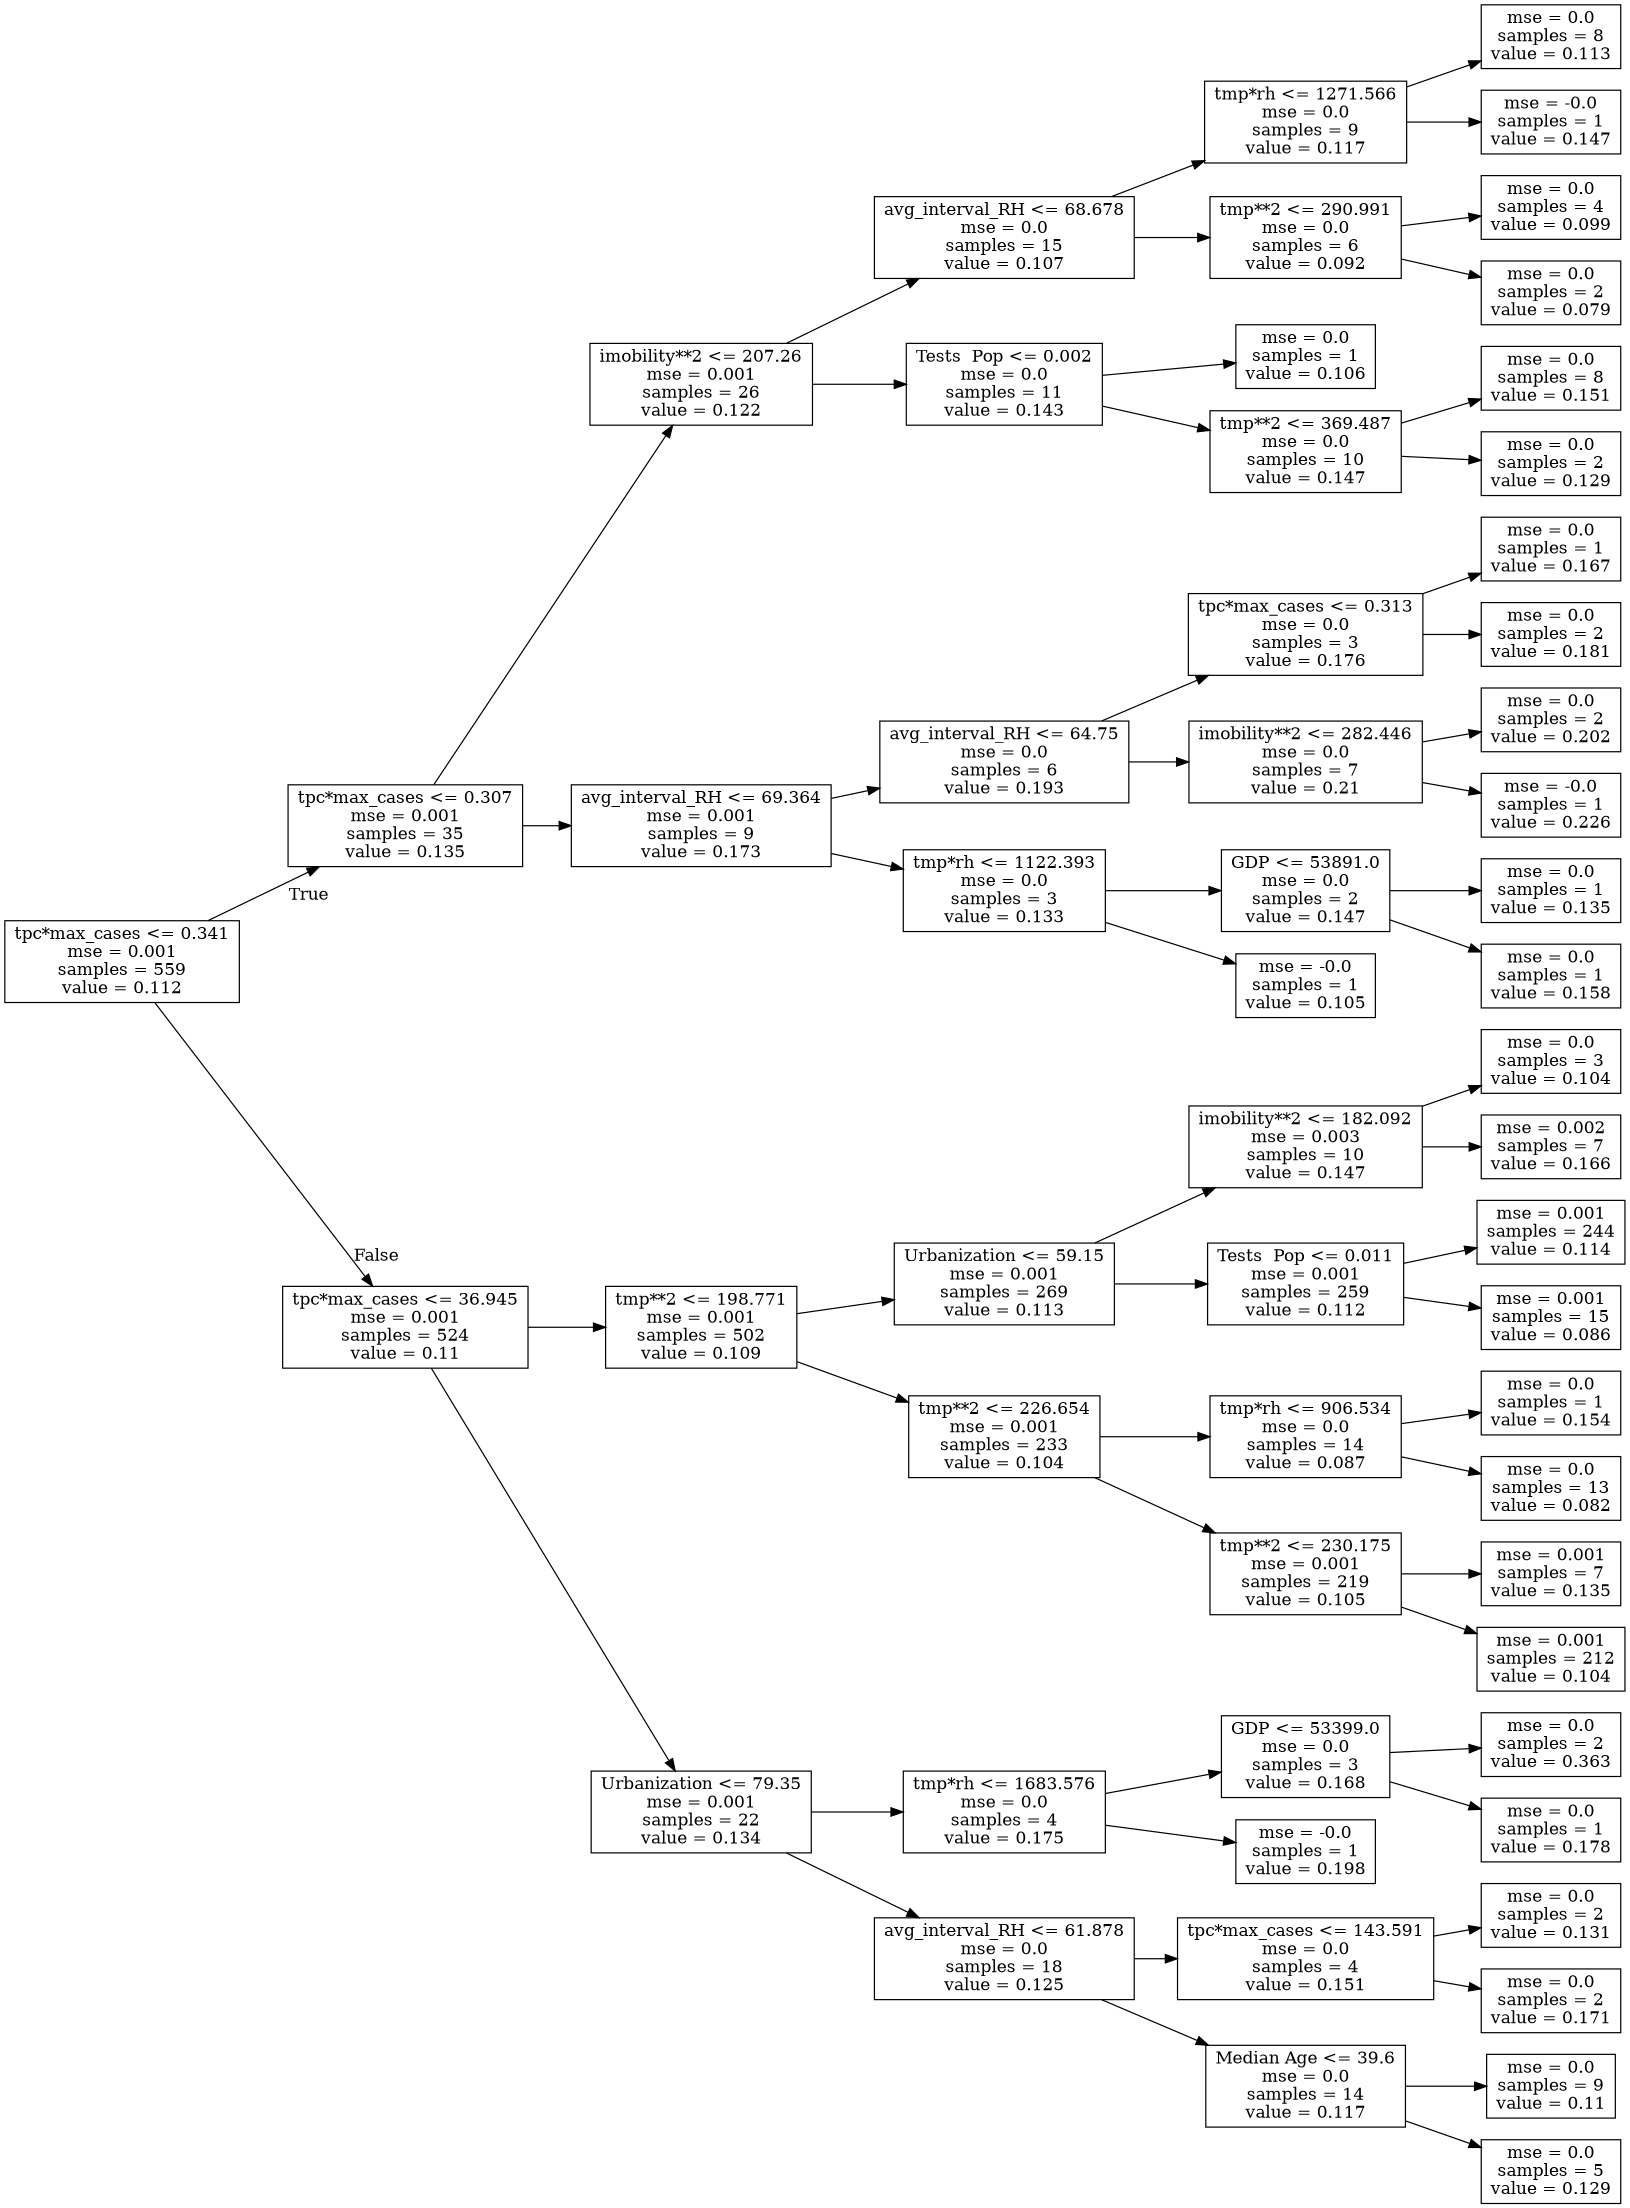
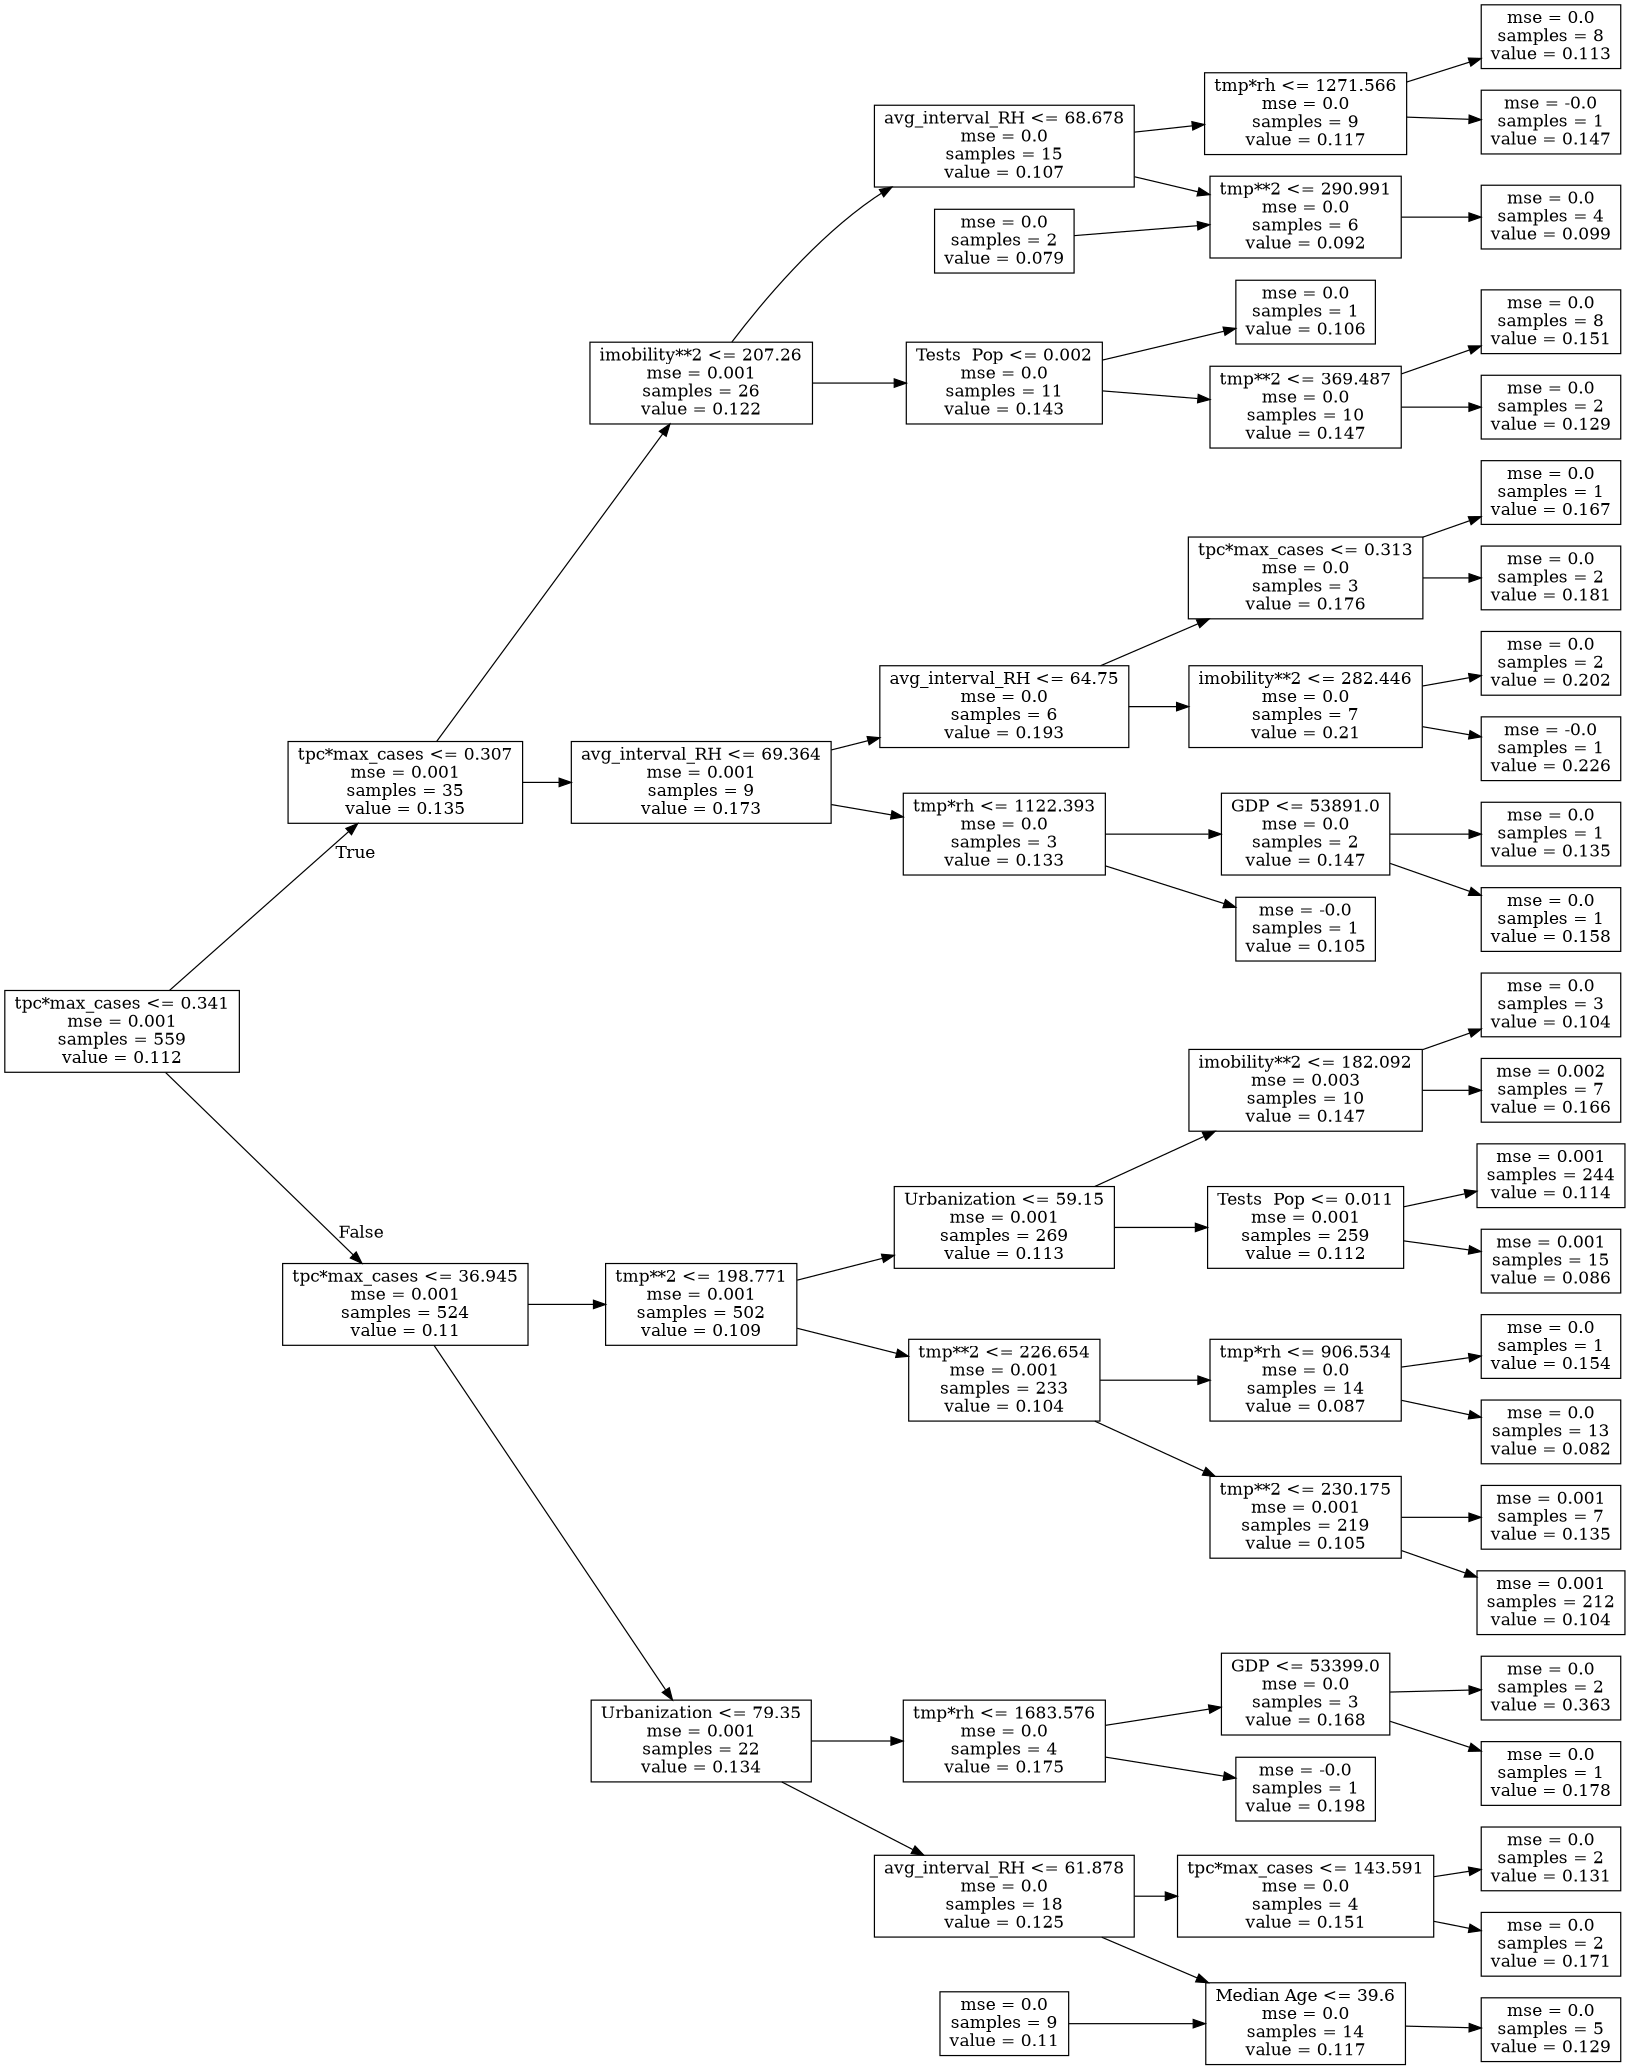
(1435, 267) -> (1136, 231)
(1440, 2086) -> (1131, 2024)
